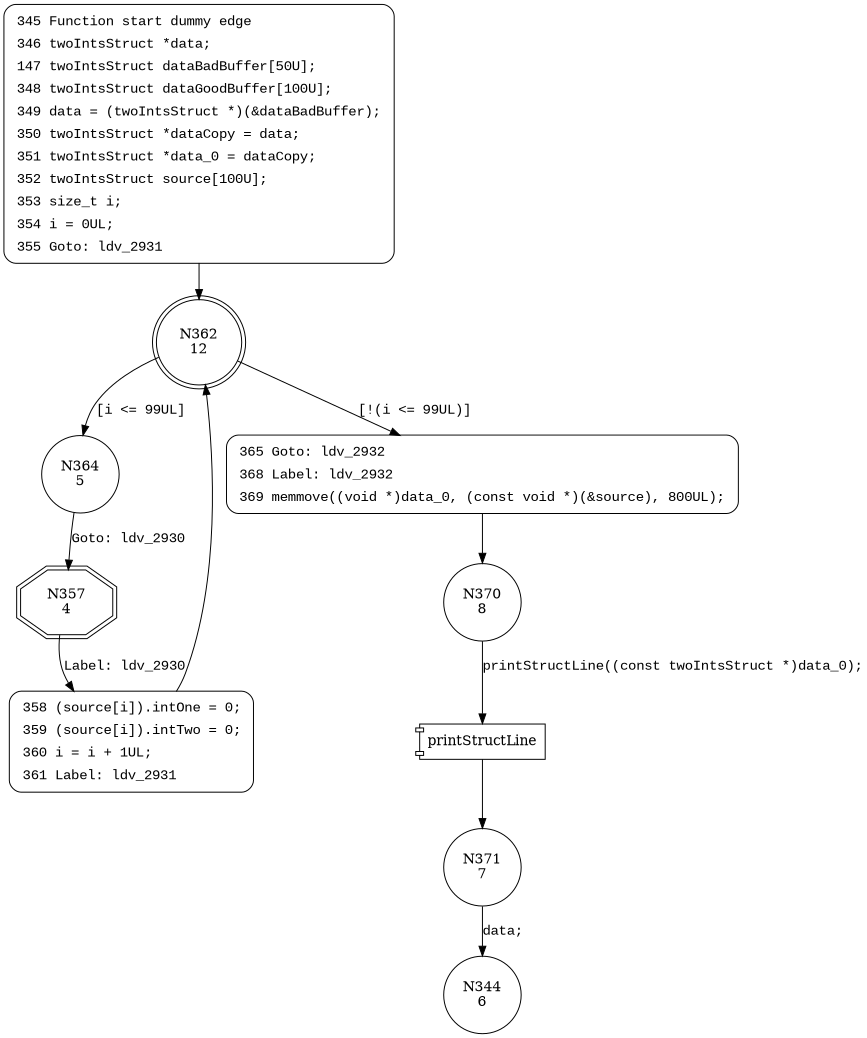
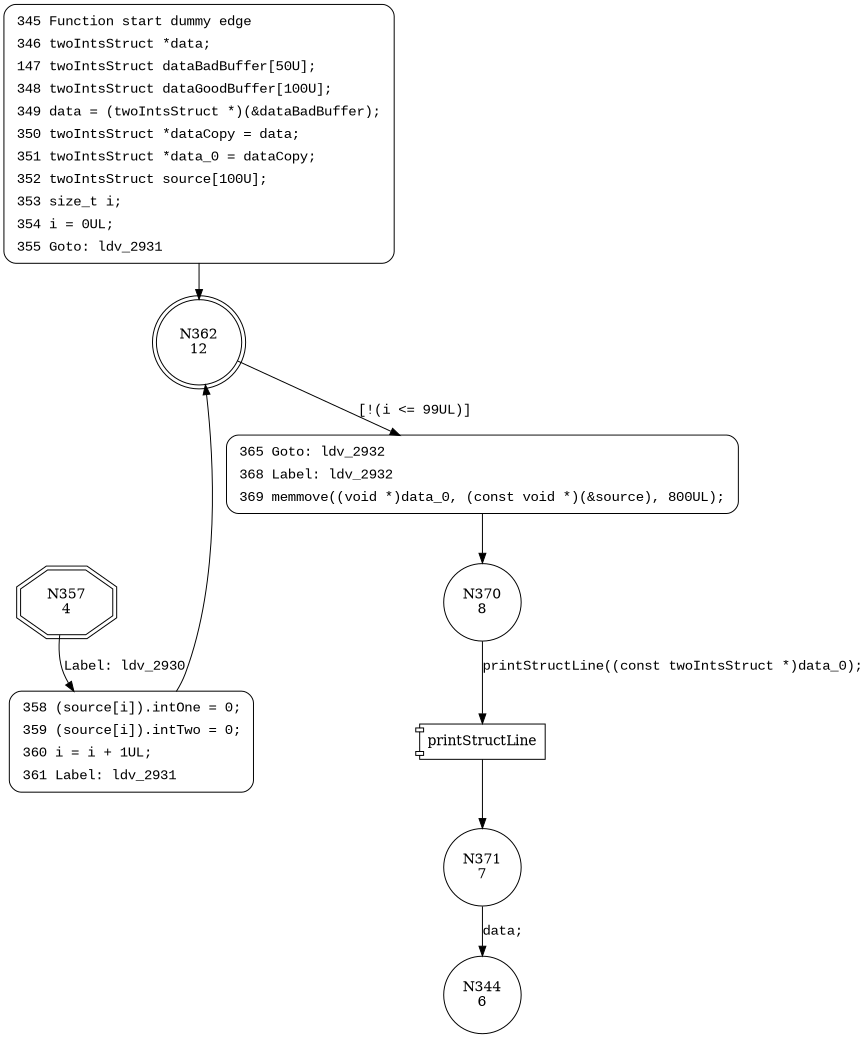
(80, 474) -> none
